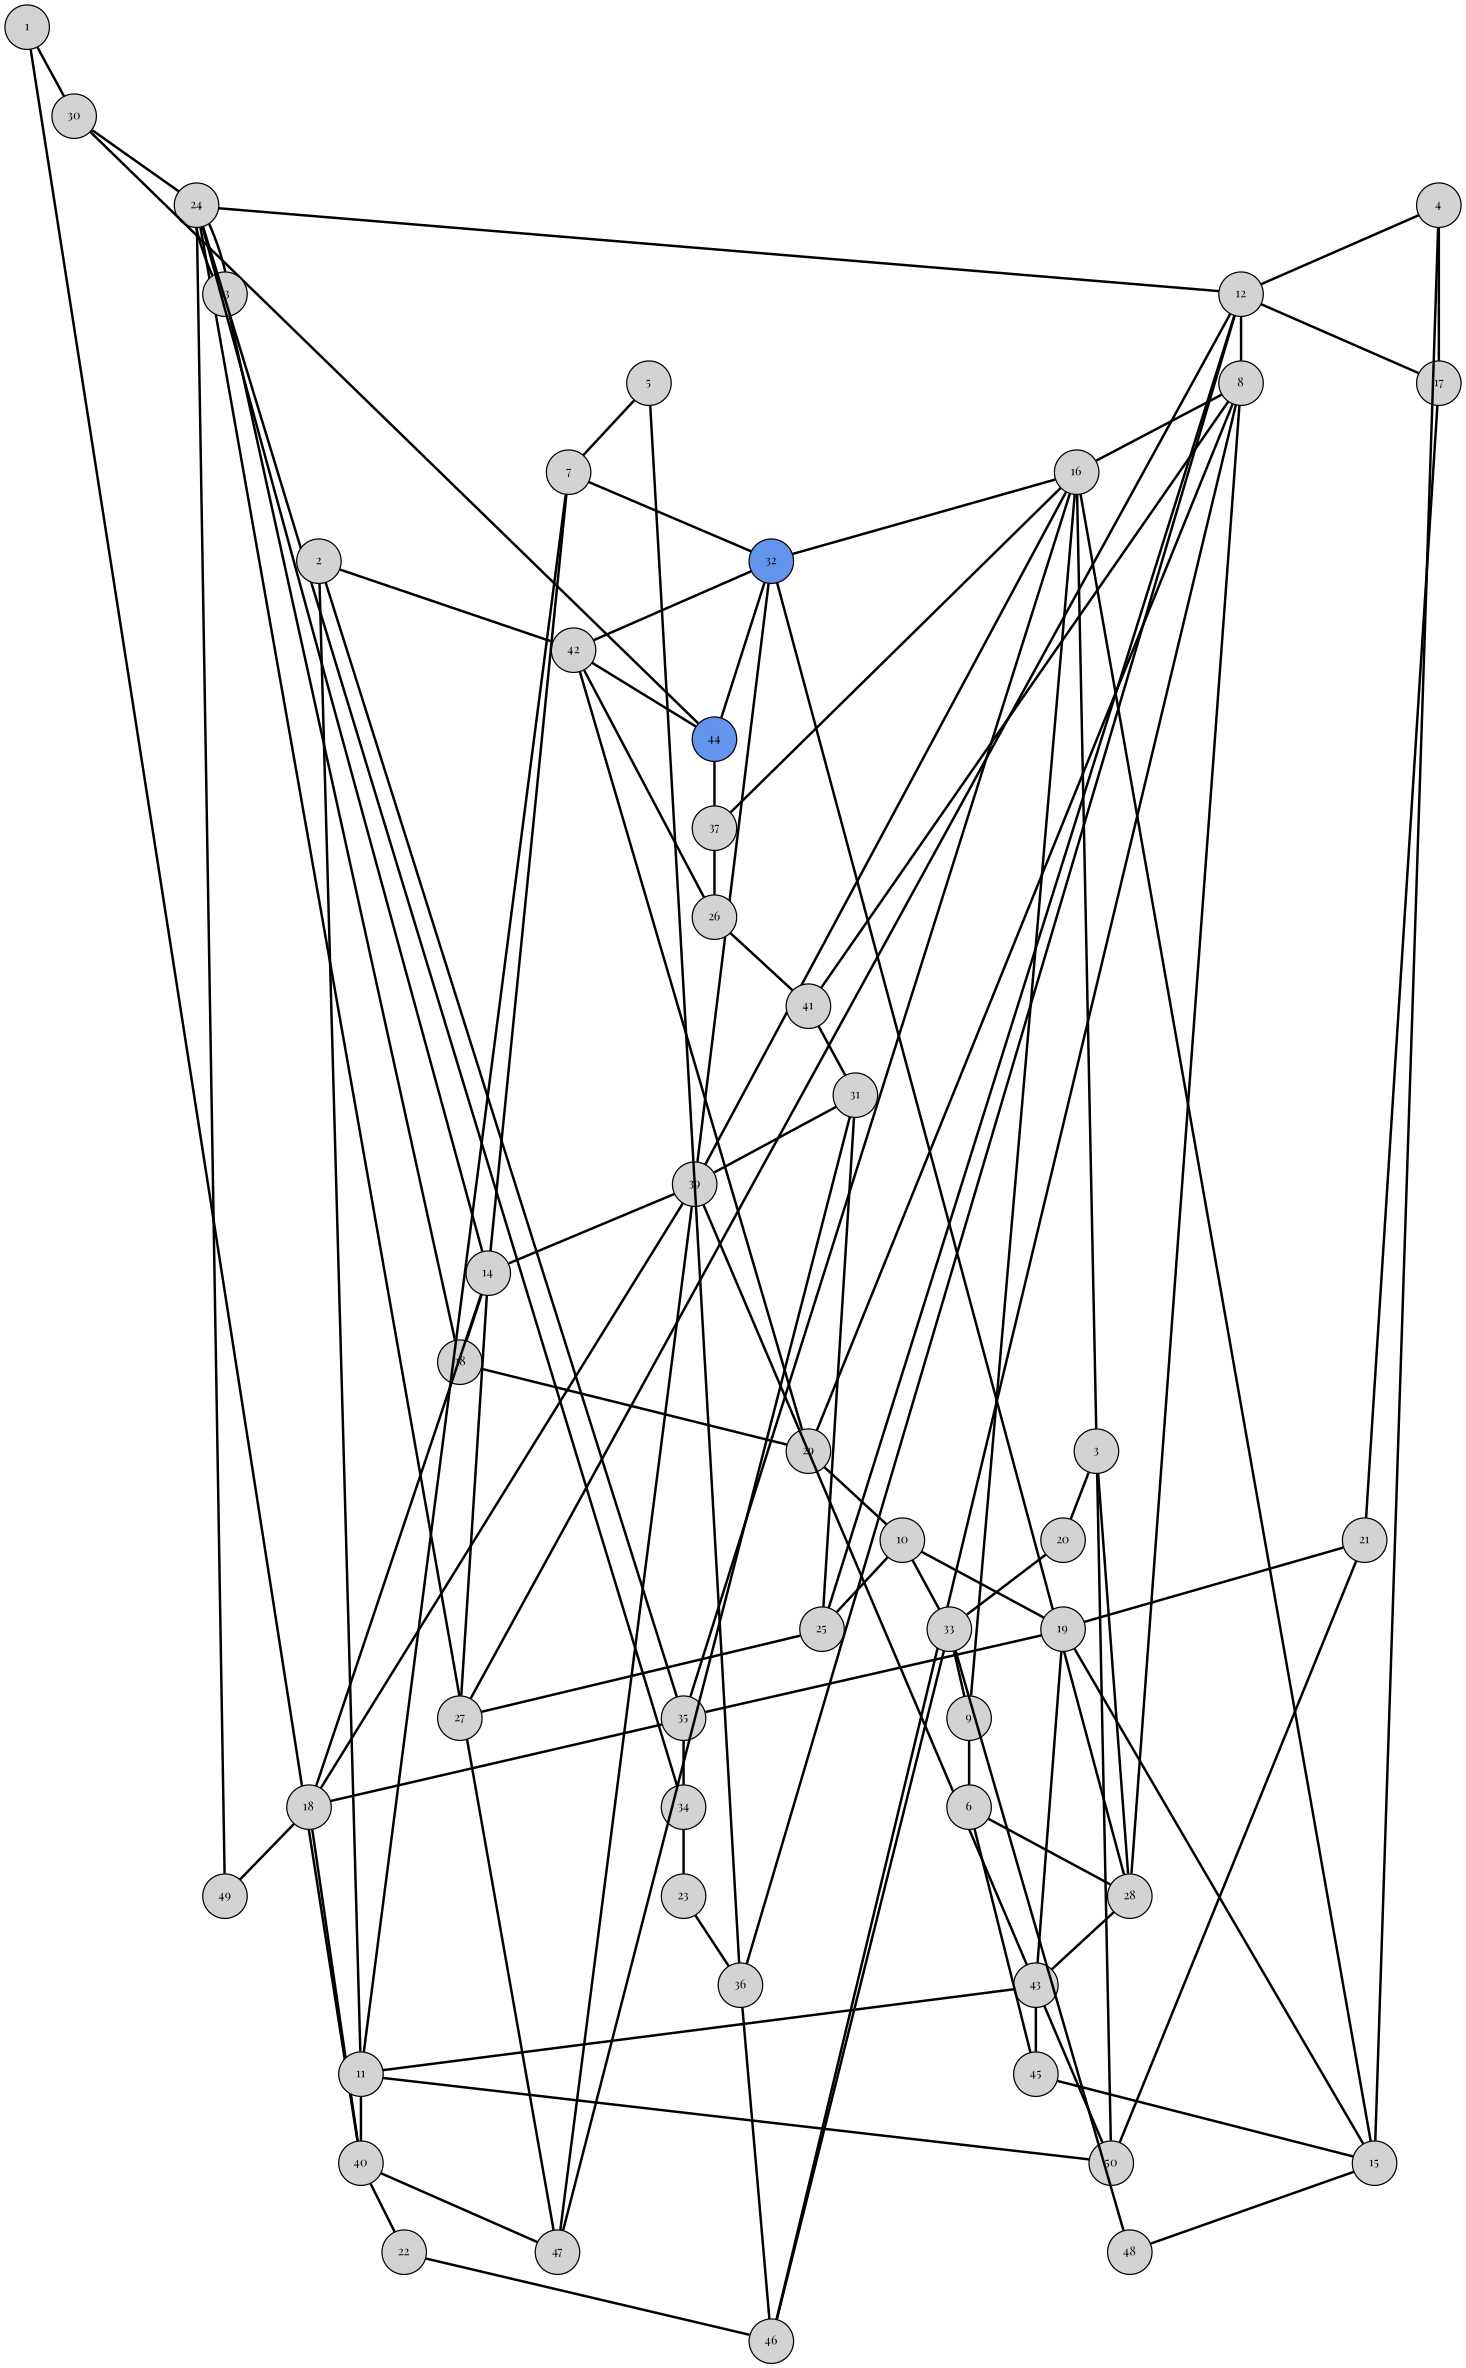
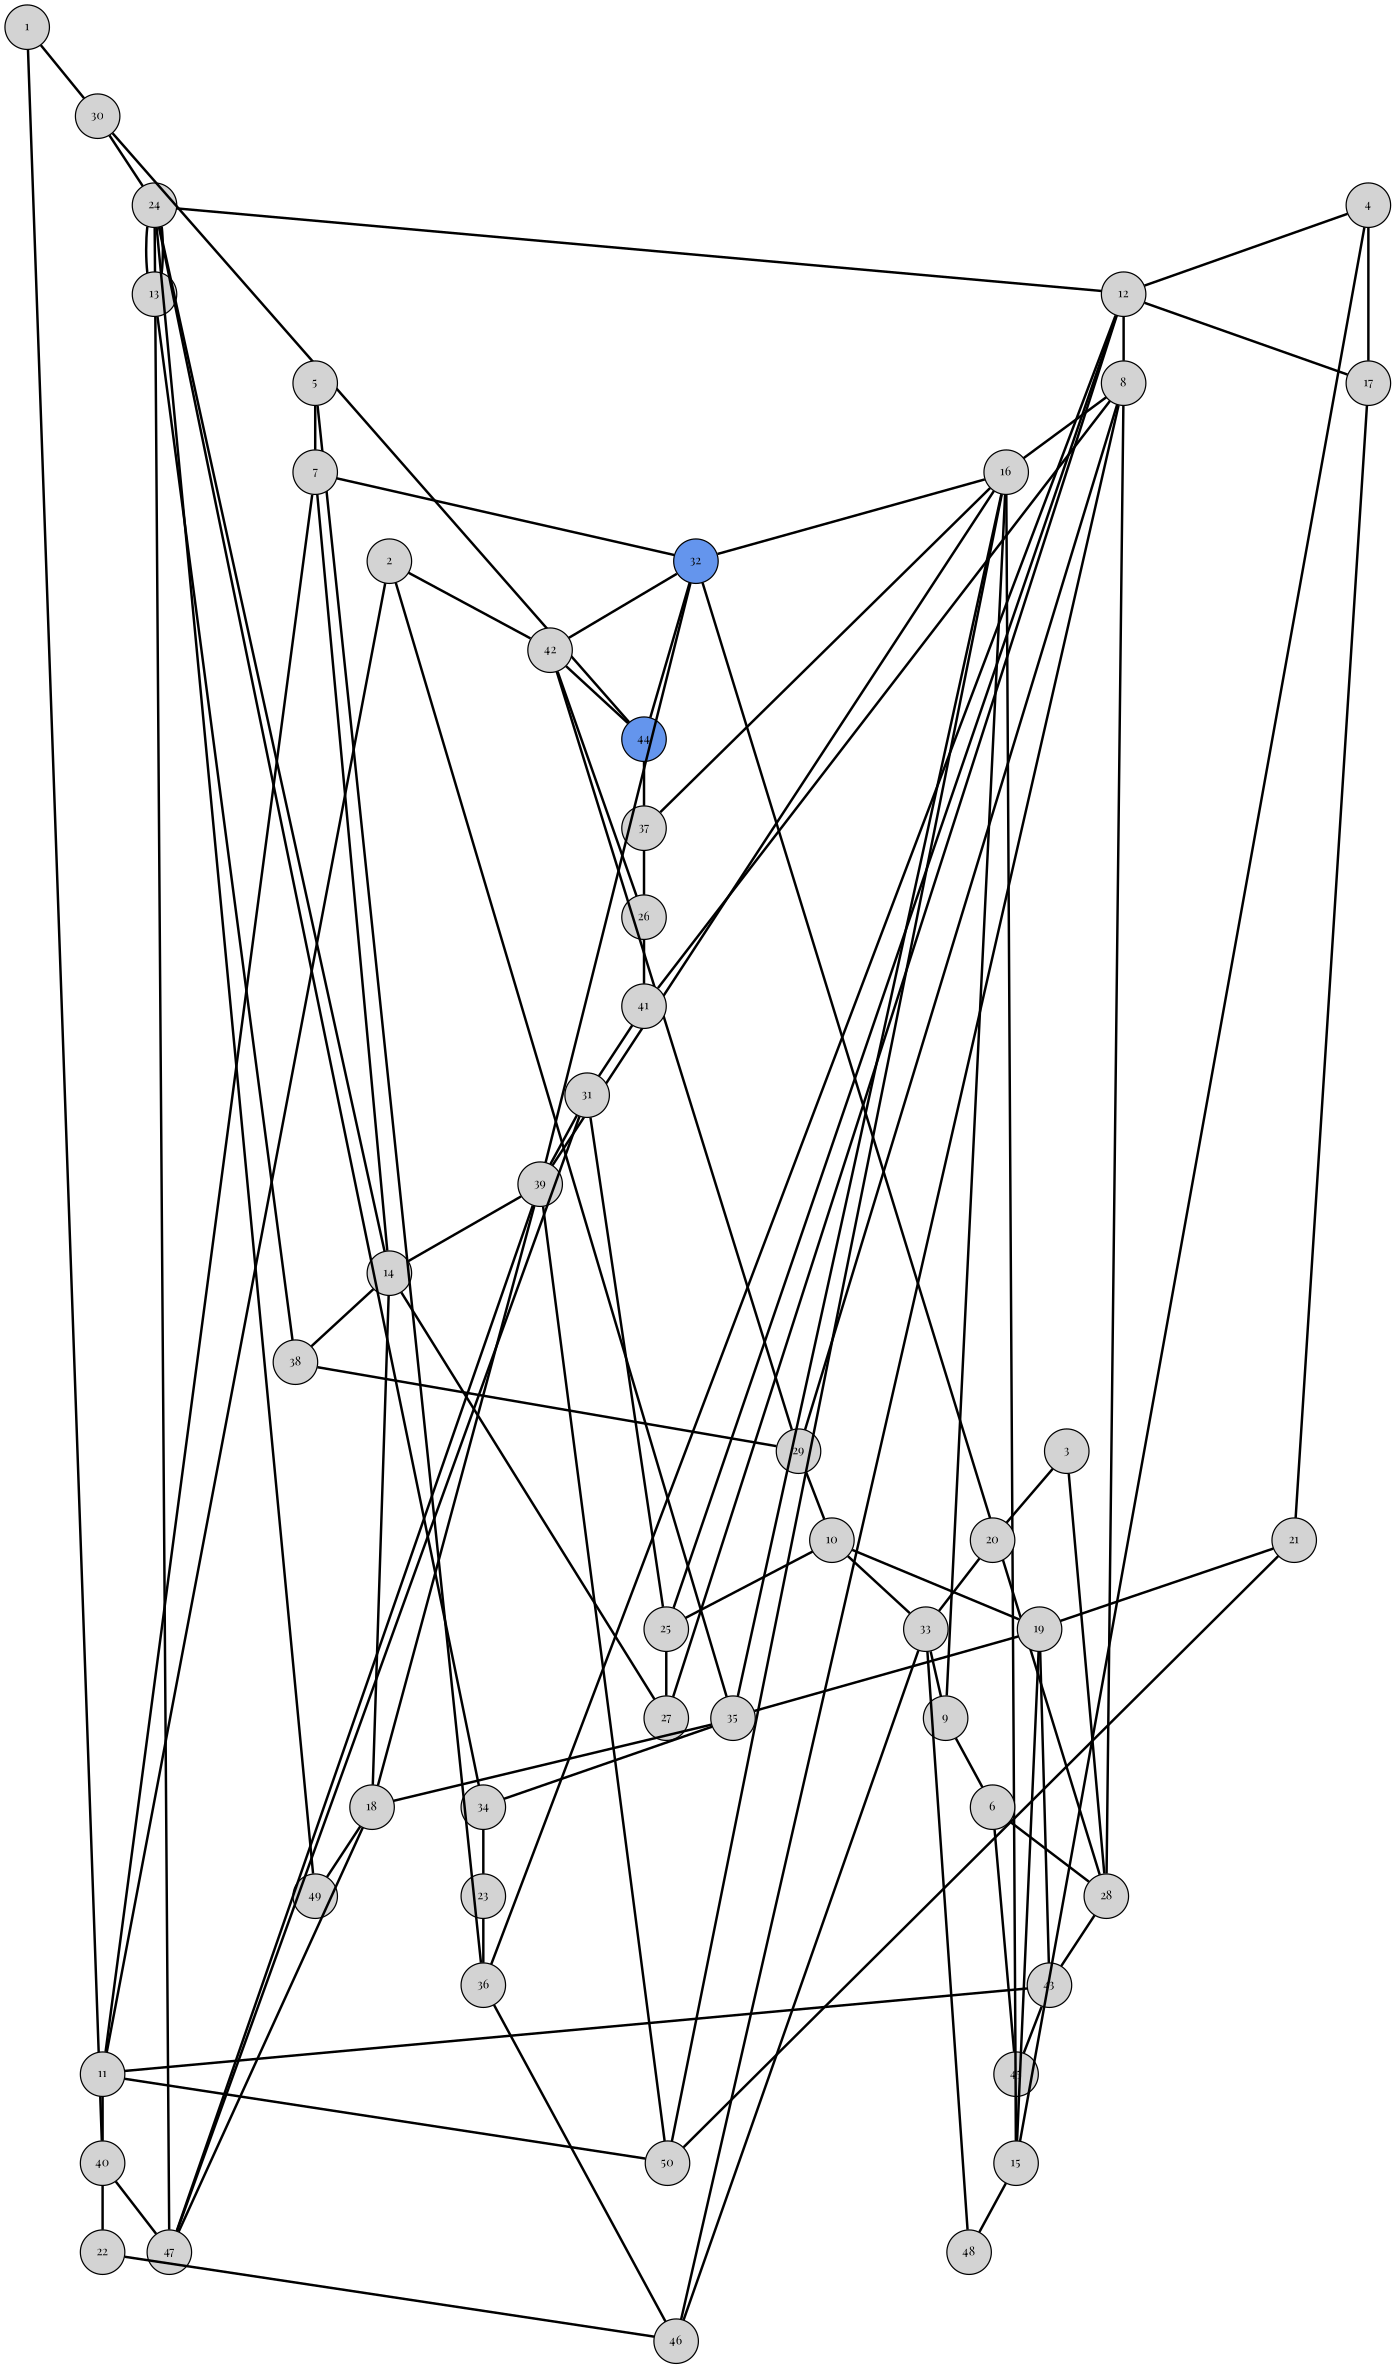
(335, 1985) -> (271, 2030)
